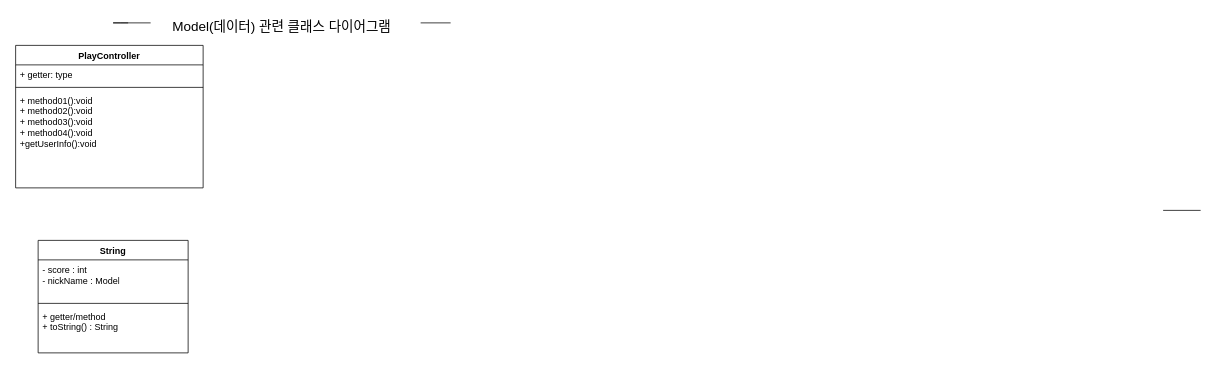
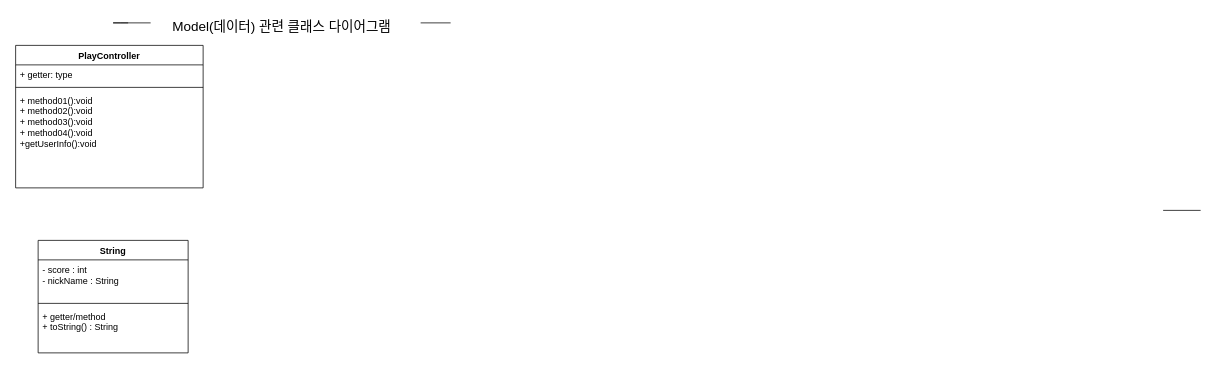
(81, 276) -> (83, 276)
